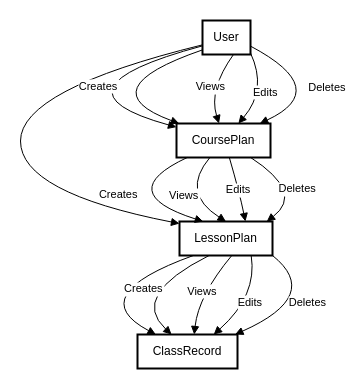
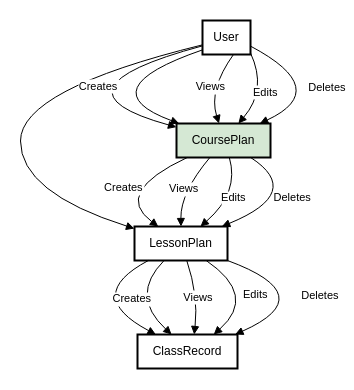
(224, 141) -> (224, 141)
(226, 239) -> (181, 244)
